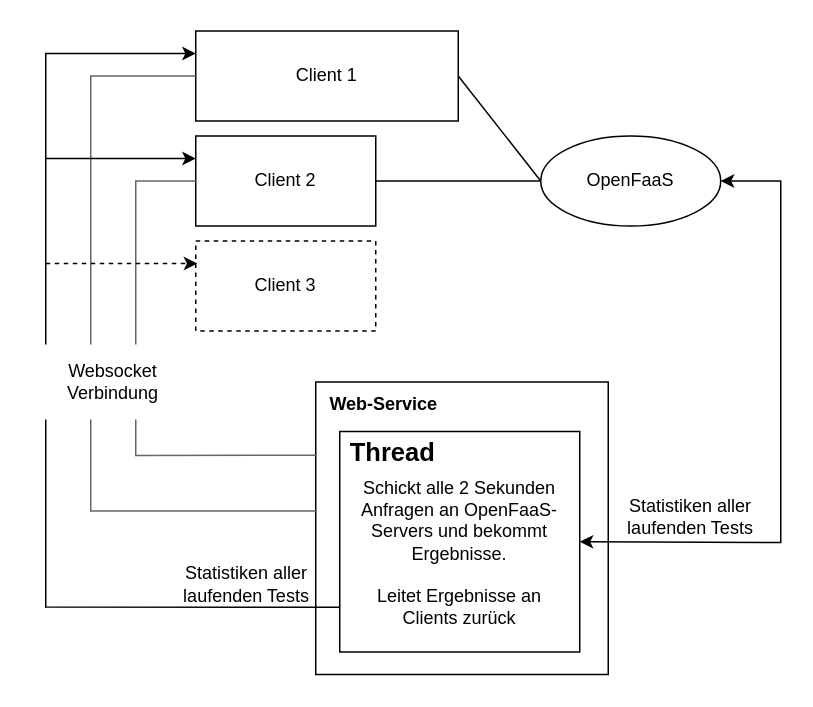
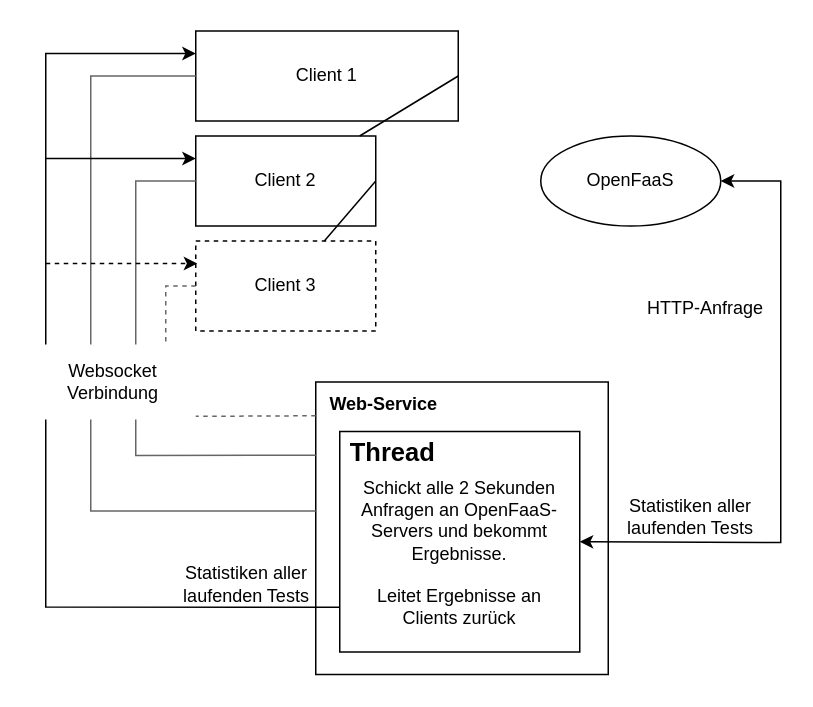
(499, 128) -> (409, 105)
(458, 181) -> (350, 210)
none -> (706, 308)
none -> (255, 416)
